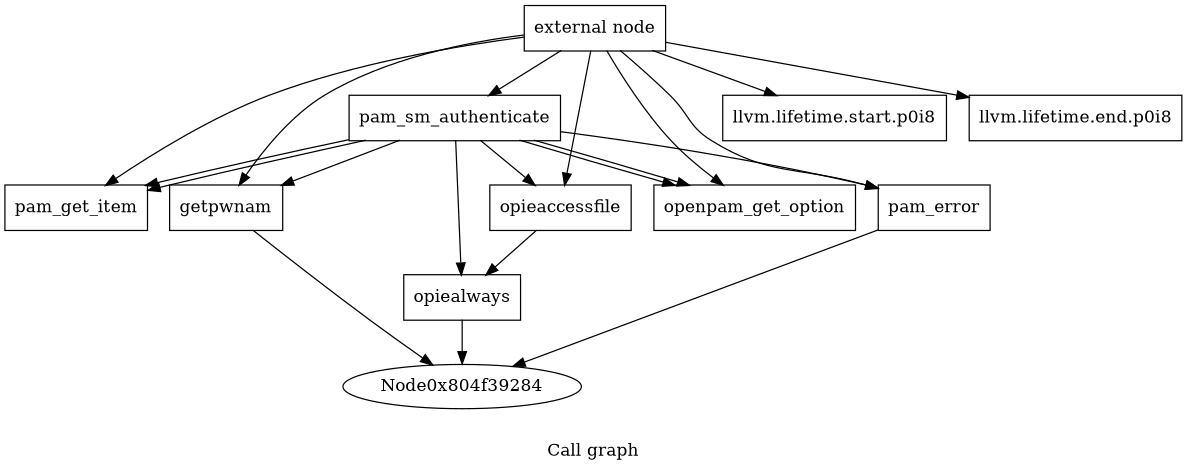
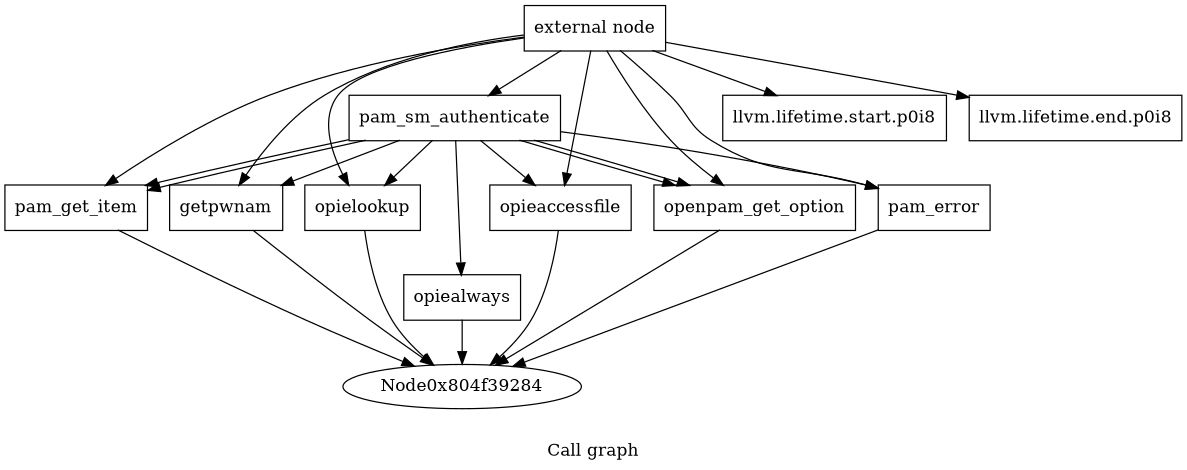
none -> (363, 208)
(516, 248) -> (541, 299)
none -> (613, 294)
none -> (259, 299)
